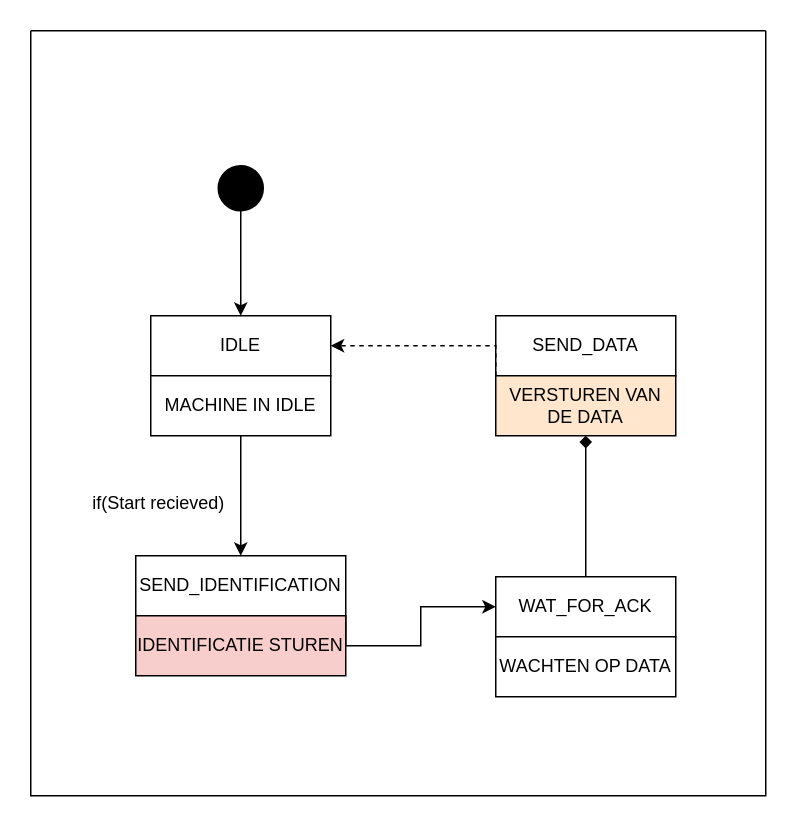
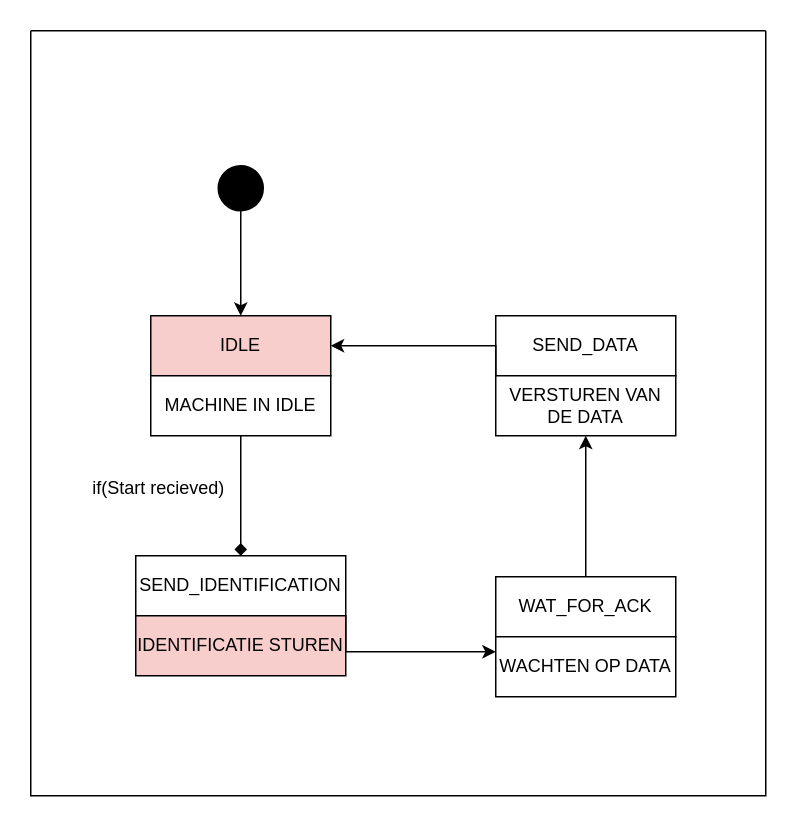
(241, 346) -> (241, 346)
(420, 346) -> (420, 346)
(586, 406) -> (586, 406)
(586, 448) -> (586, 447)
(158, 503) -> (158, 488)
(241, 544) -> (241, 543)
(421, 633) -> (411, 652)
